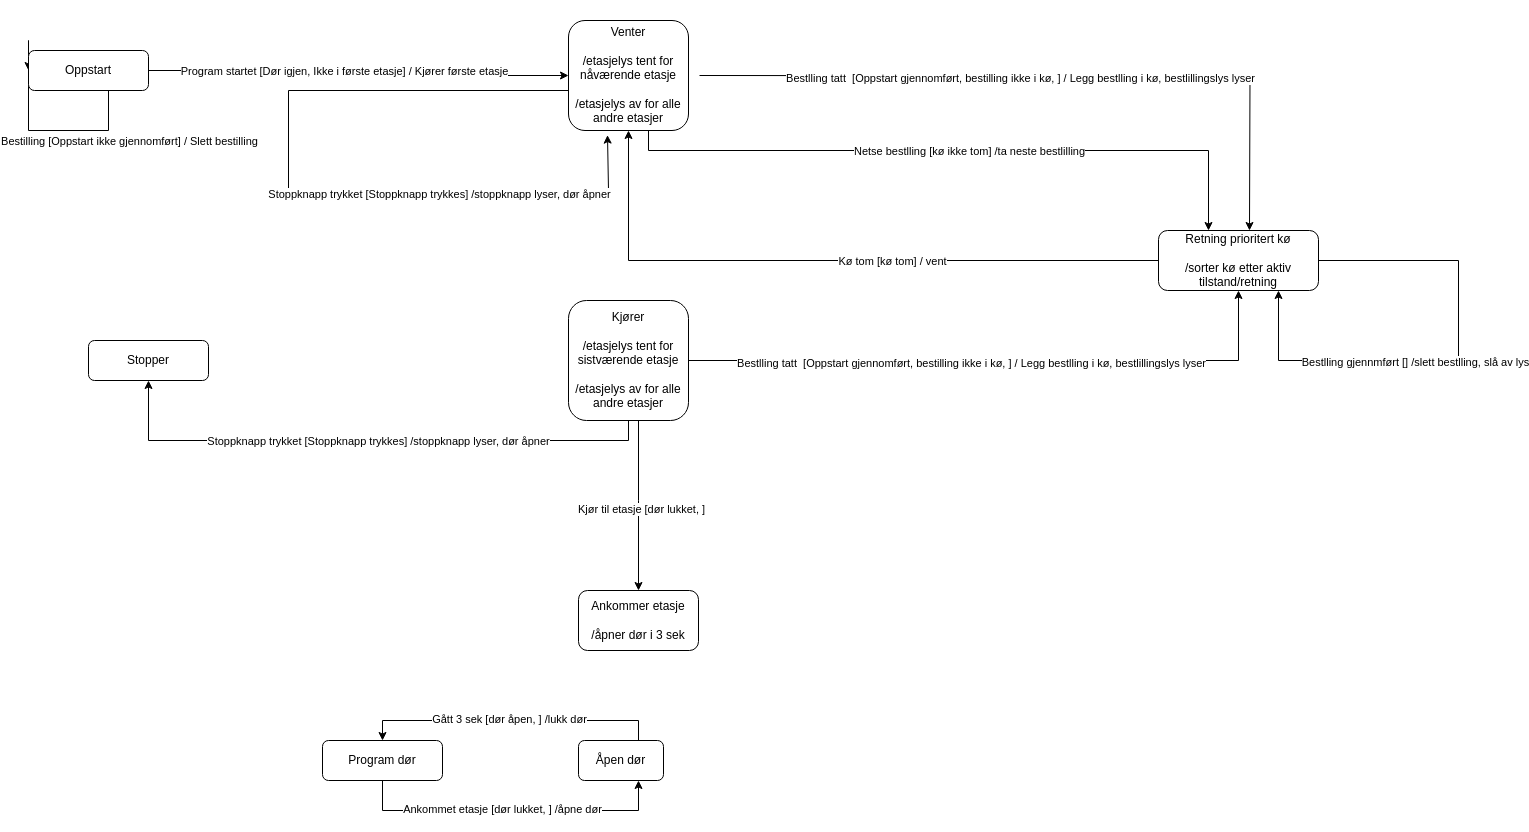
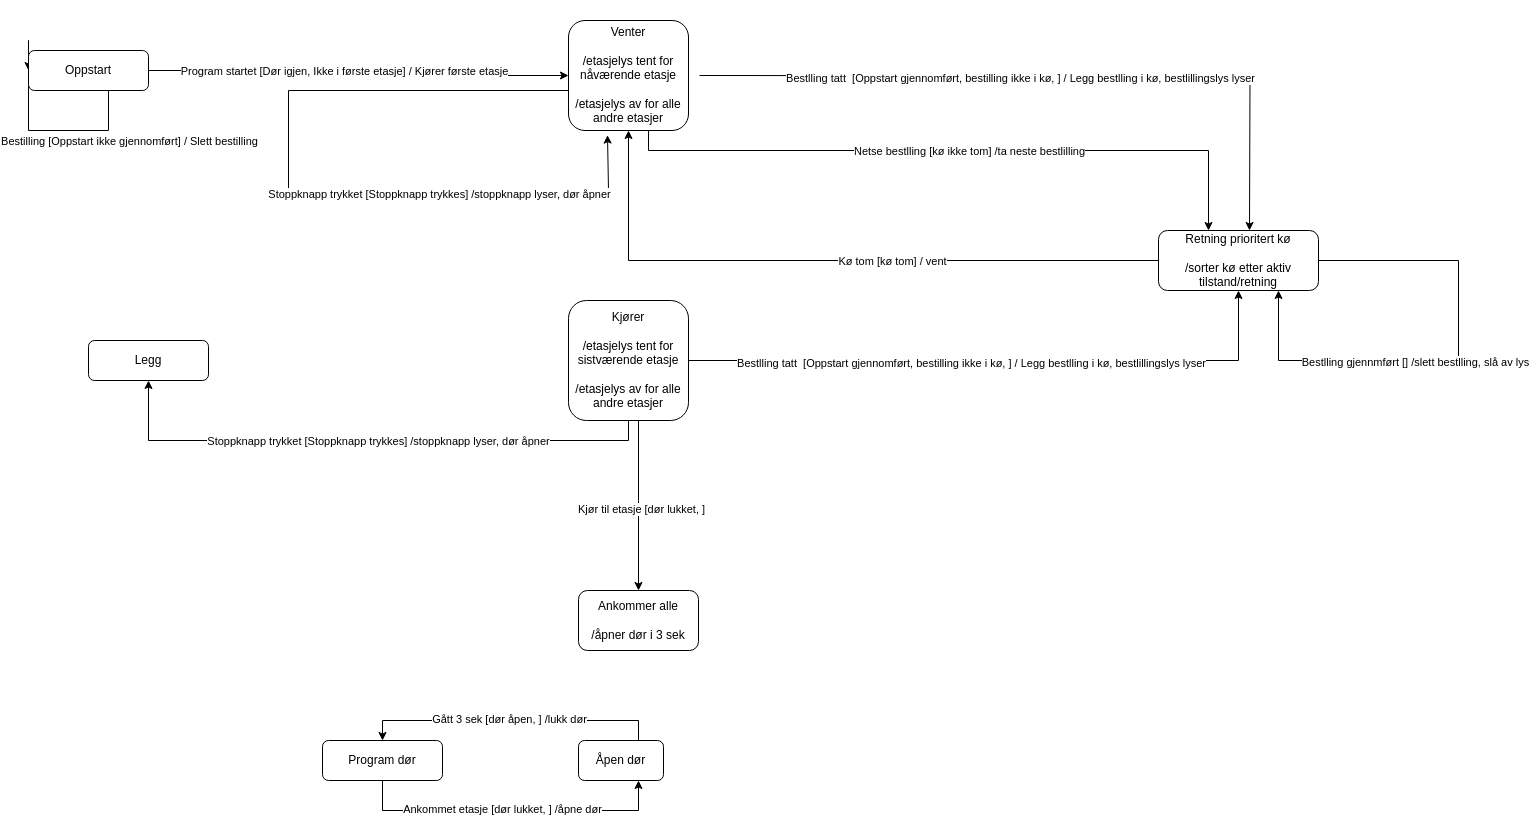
(149, 361) -> (149, 361)
(639, 621) -> (639, 621)
